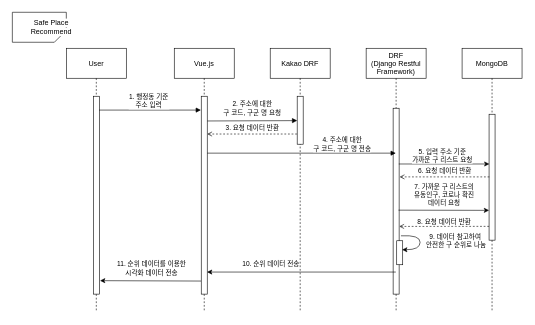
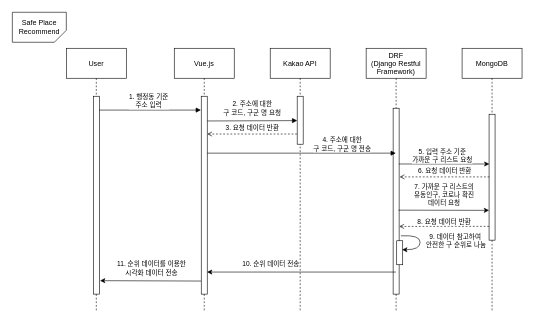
(51, 27) -> (39, 27)
(300, 64) -> (300, 64)
